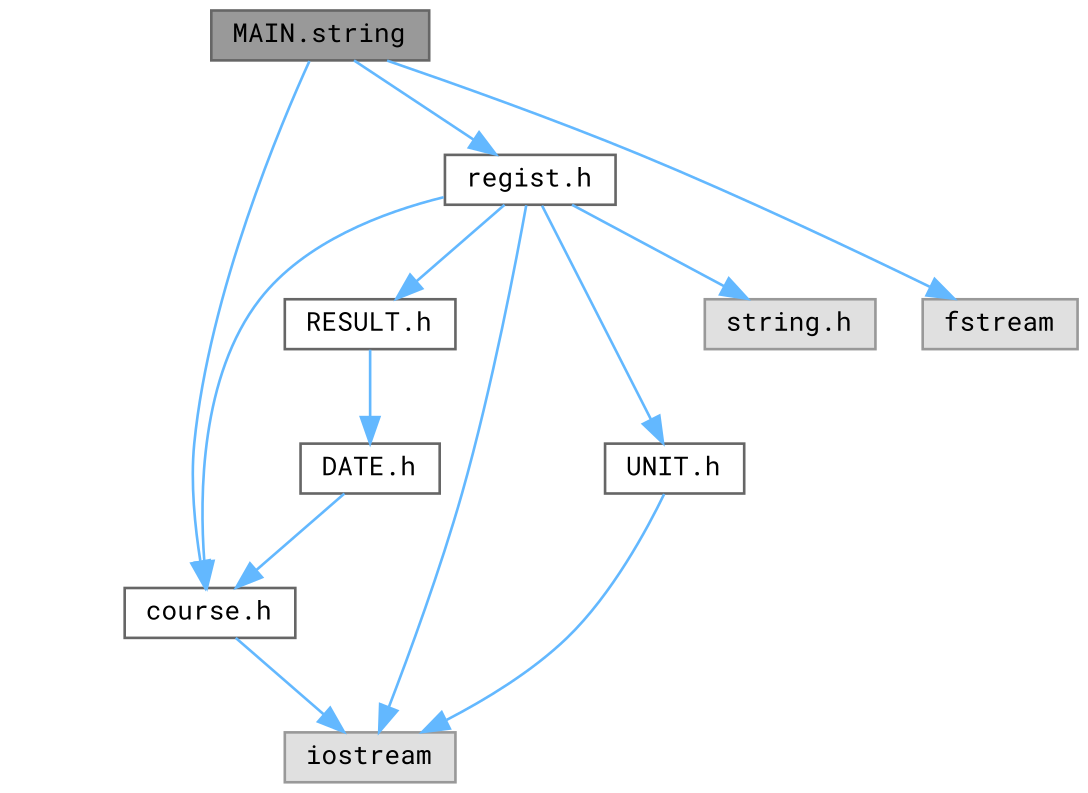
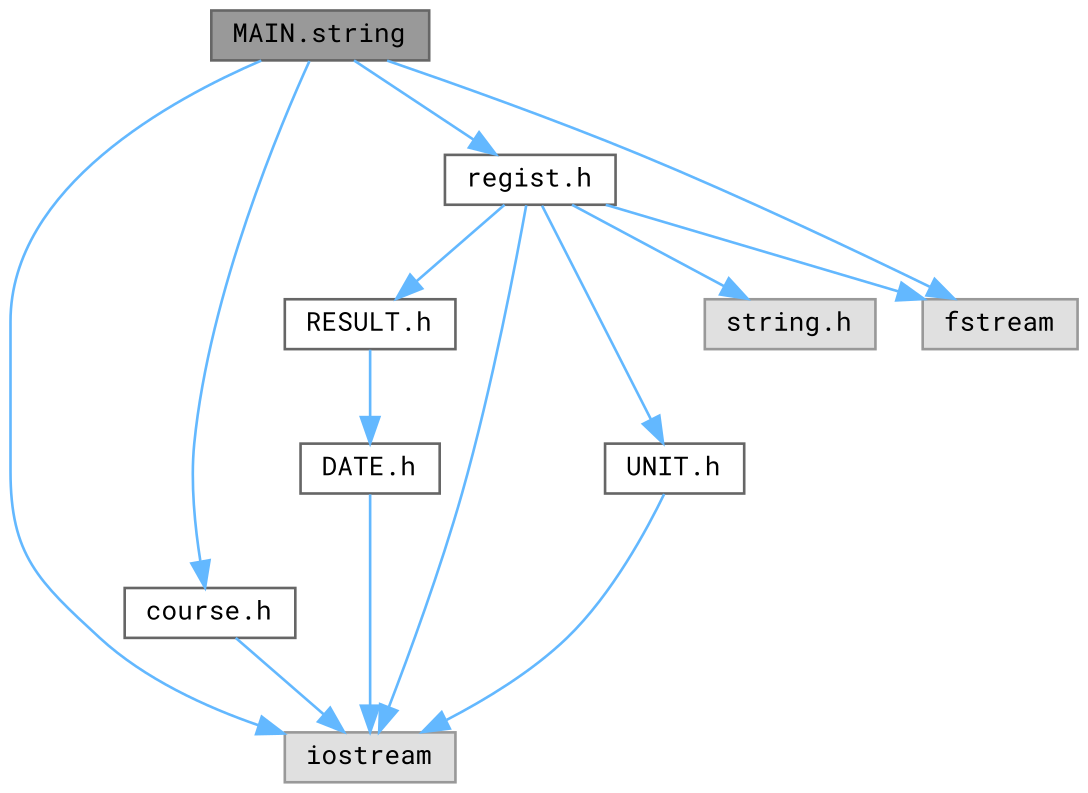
(244, 324) -> (752, 248)
none -> (10, 395)
(300, 532) -> (370, 600)
